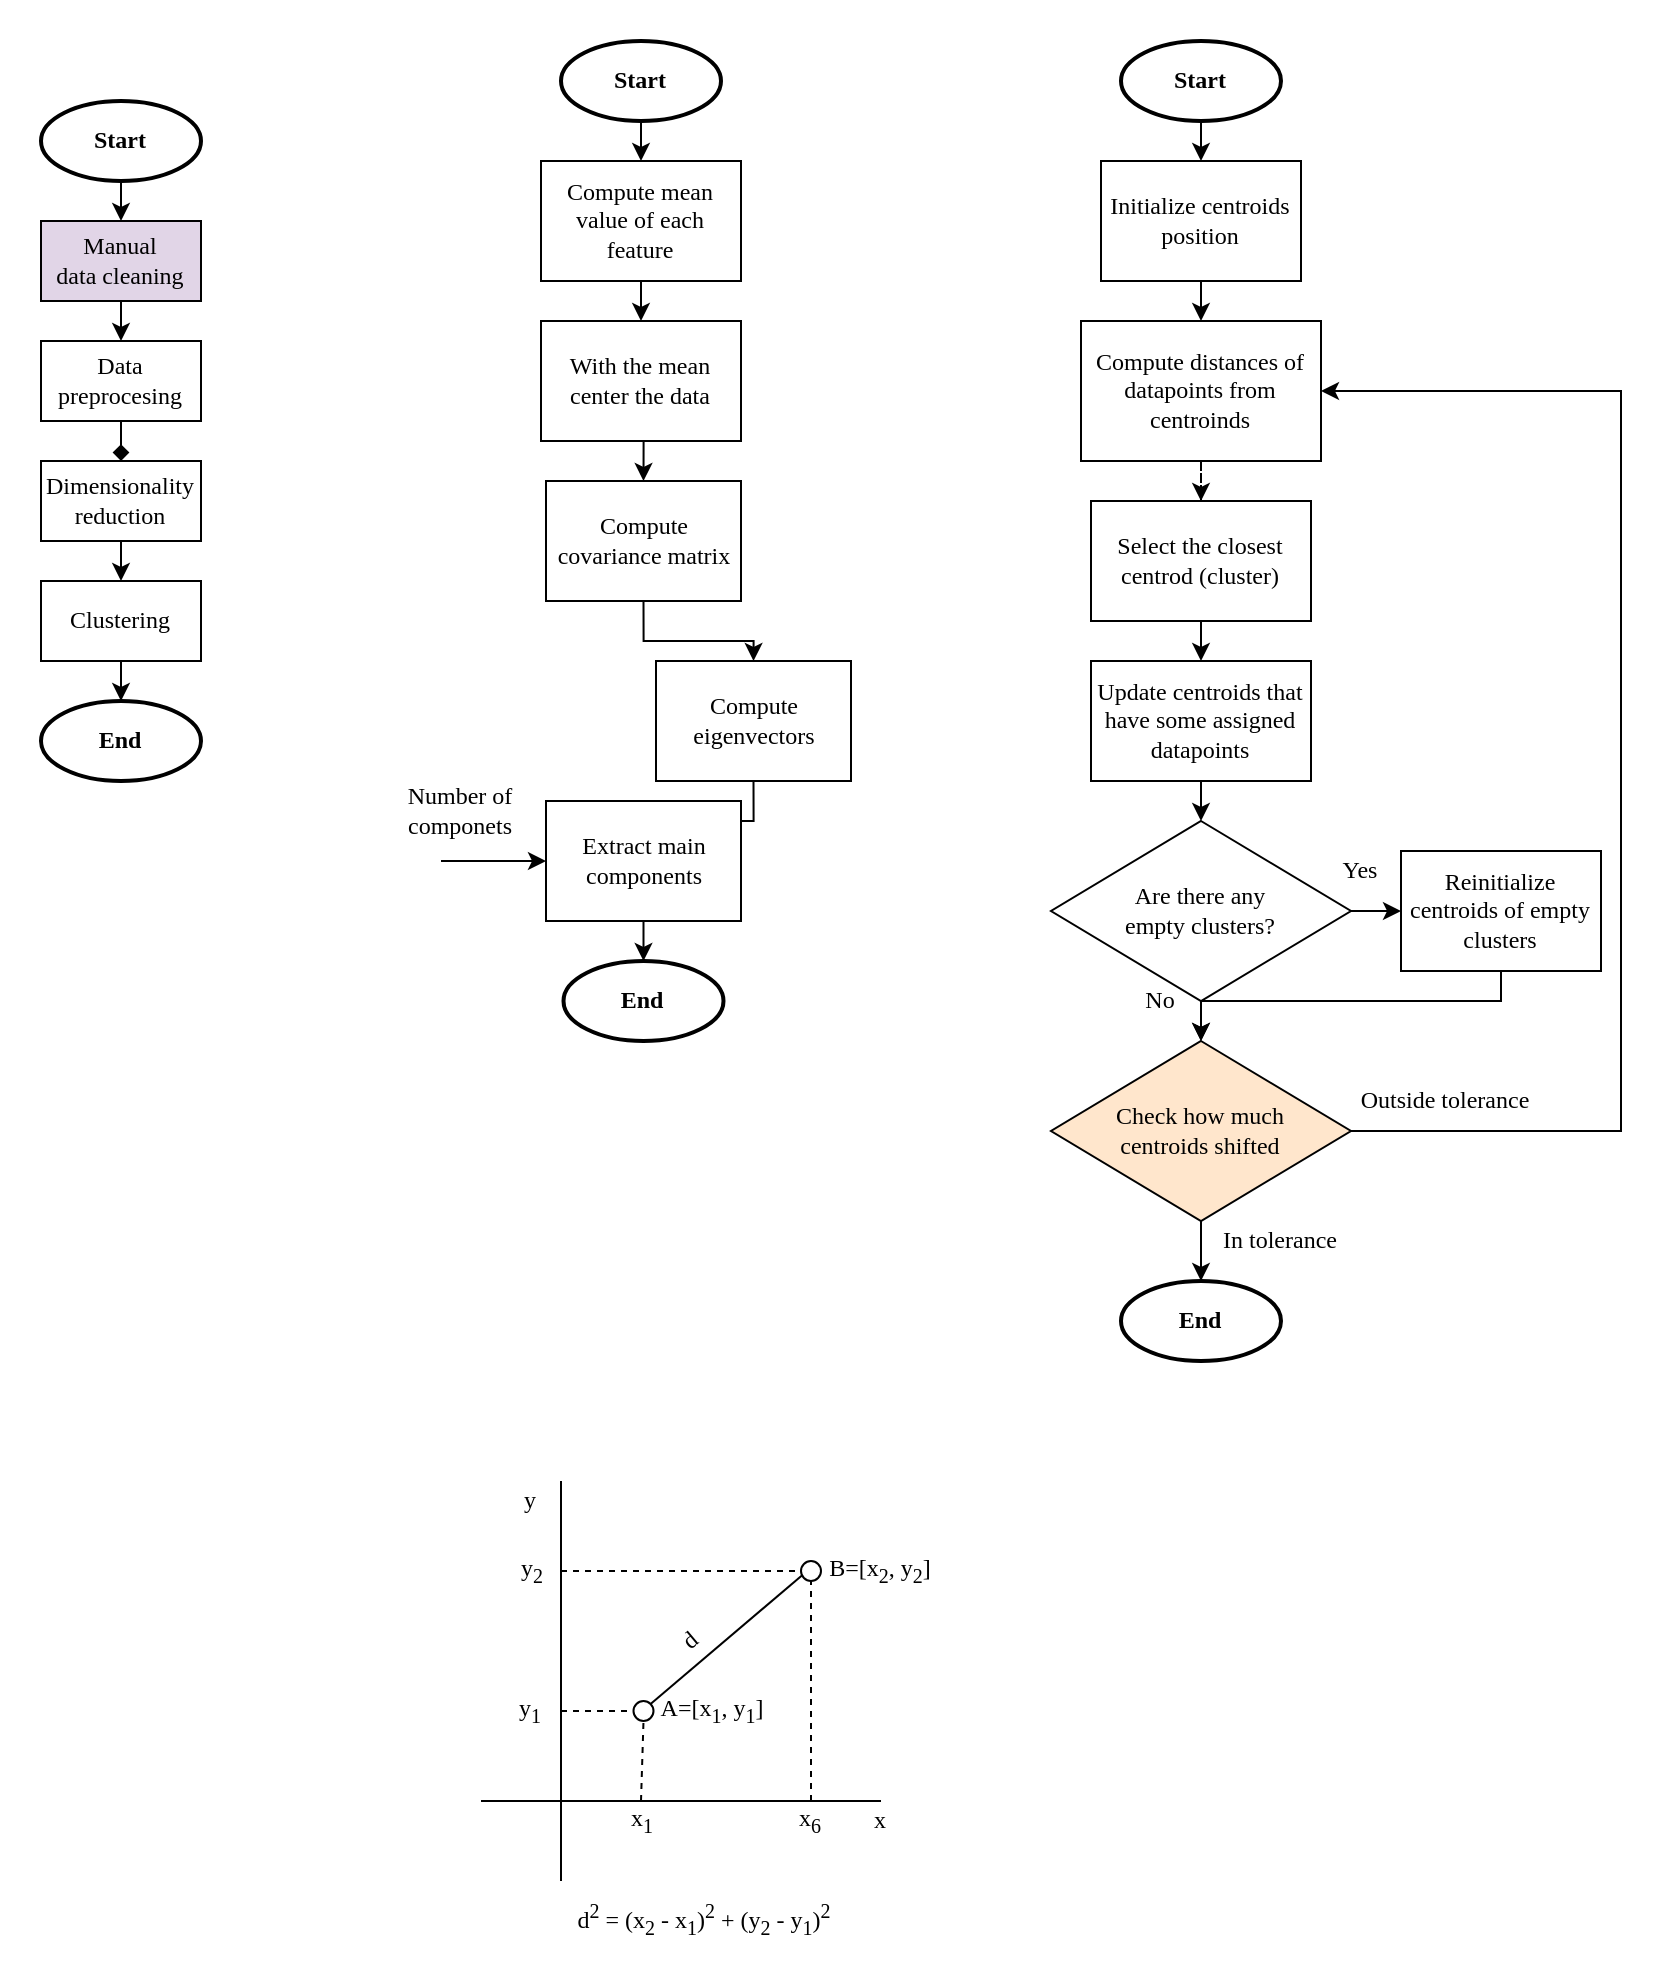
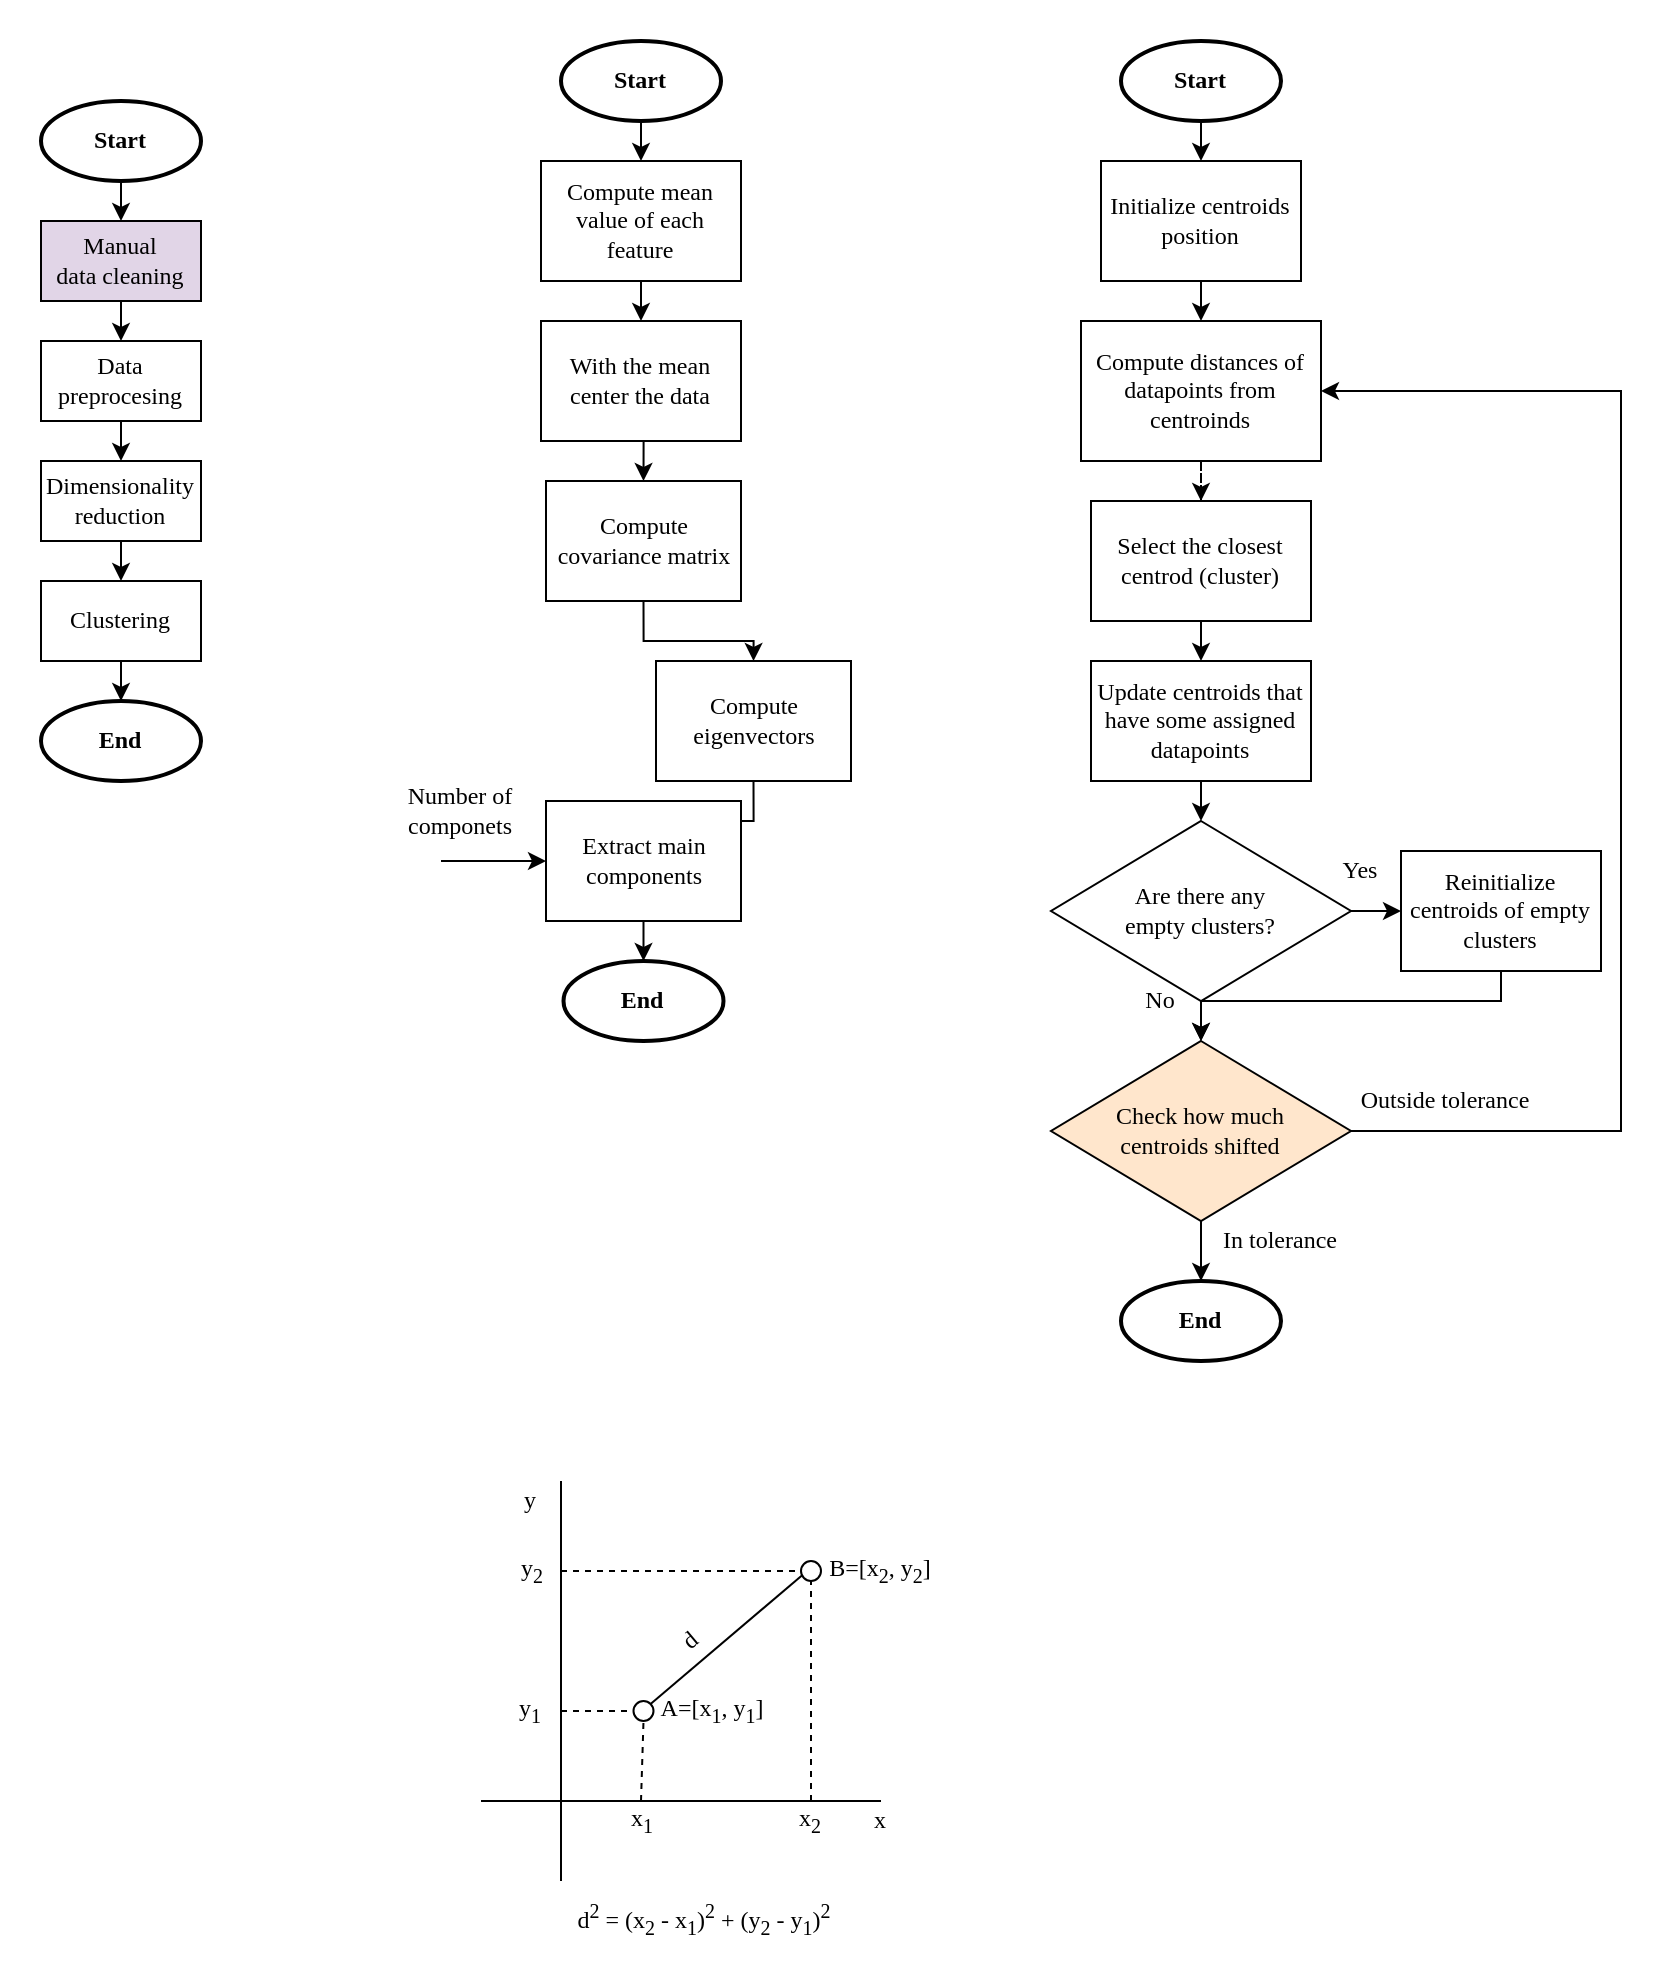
(121, 445) -> (121, 446)
(811, 1821) -> (811, 1821)
